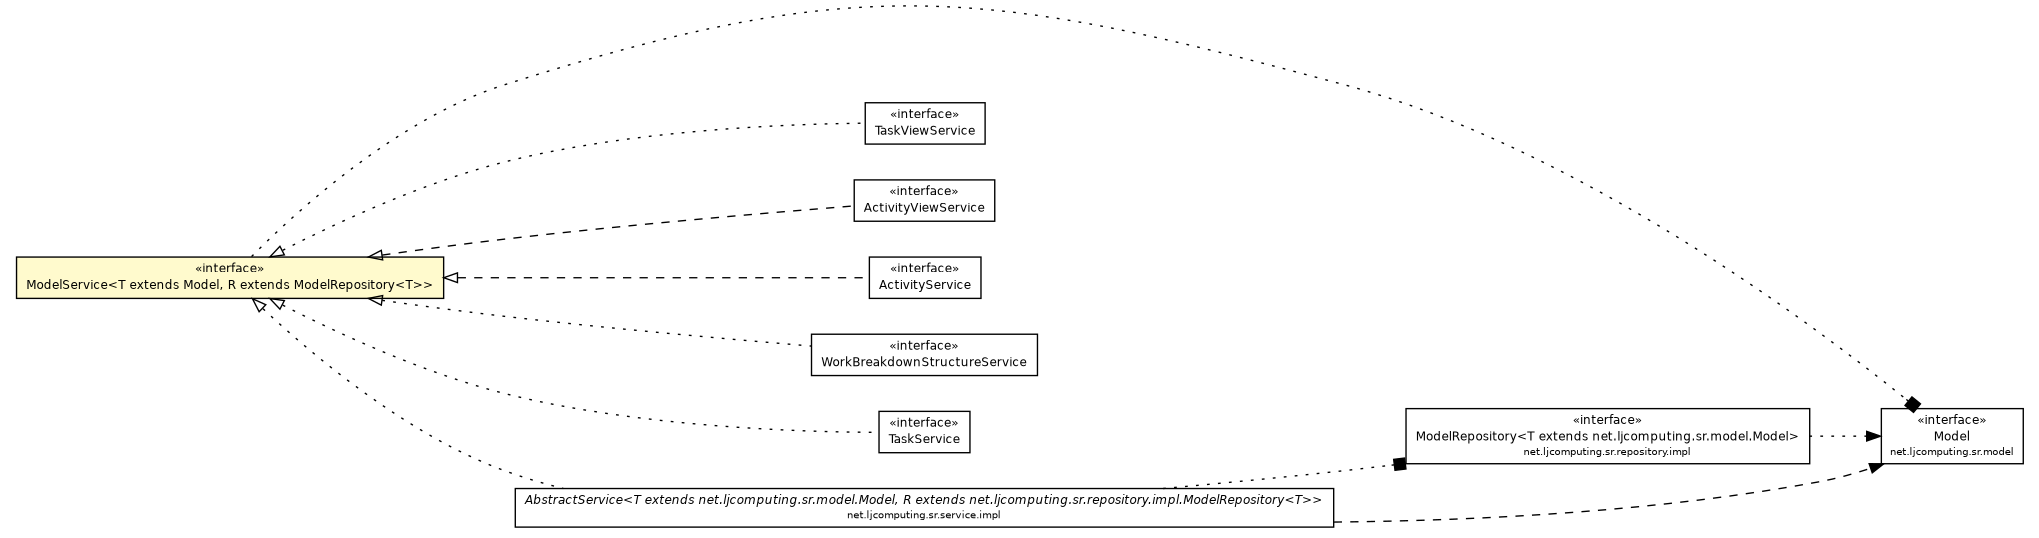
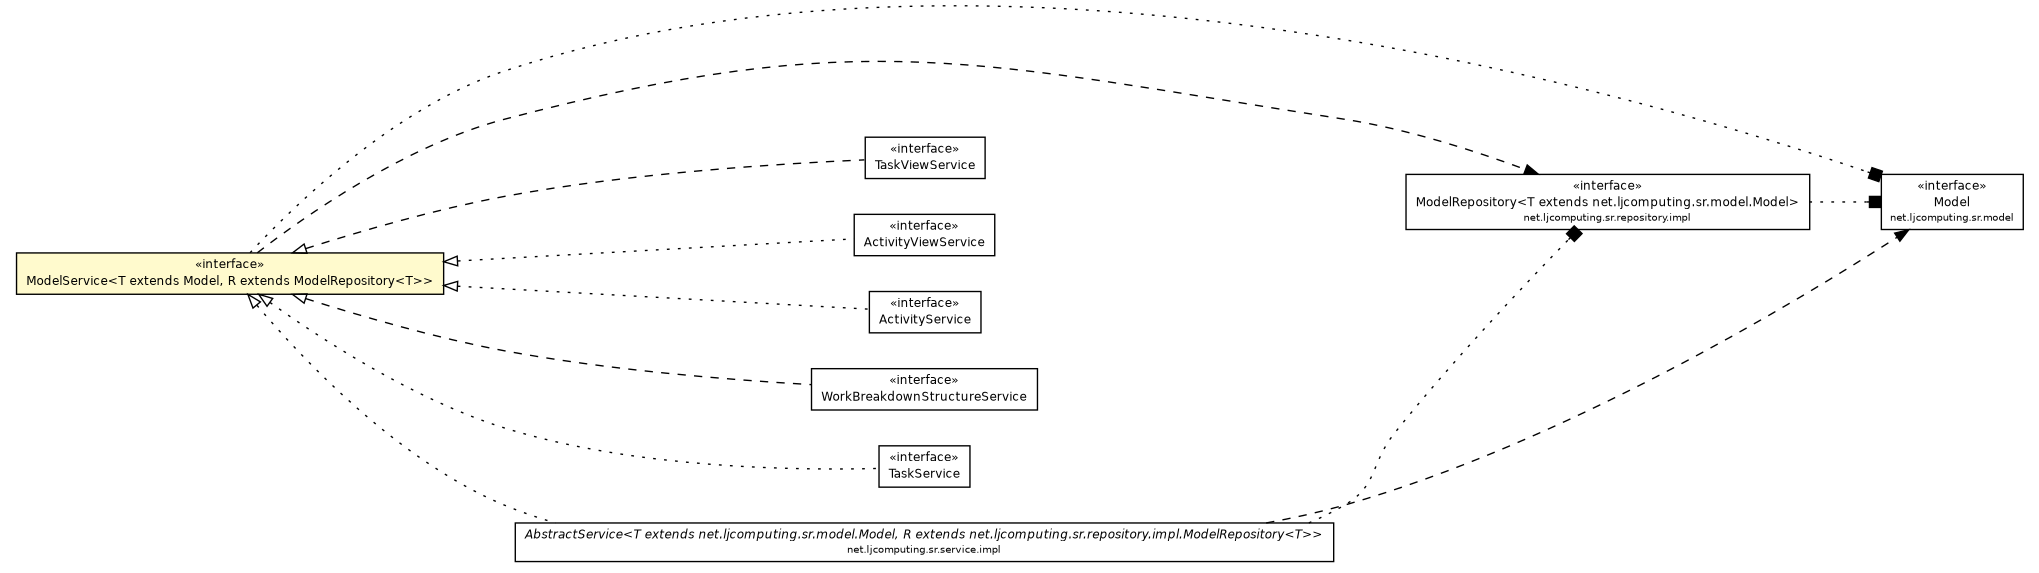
none -> (876, 62)
(565, 149) -> (582, 184)
(618, 227) -> (656, 250)
(663, 278) -> (663, 298)
(596, 326) -> (555, 359)
(1838, 436) -> (1838, 202)
